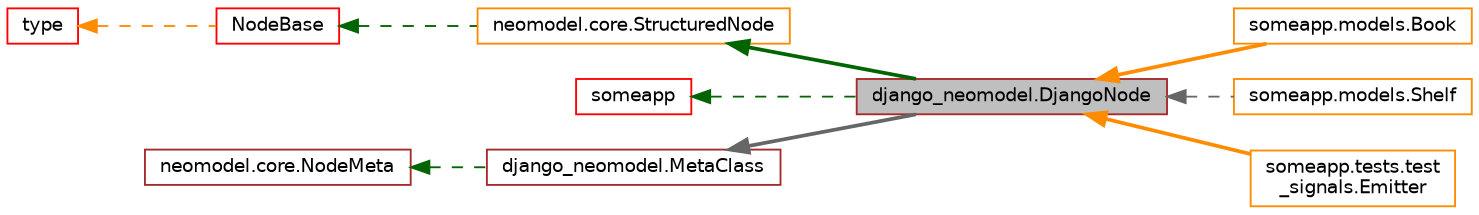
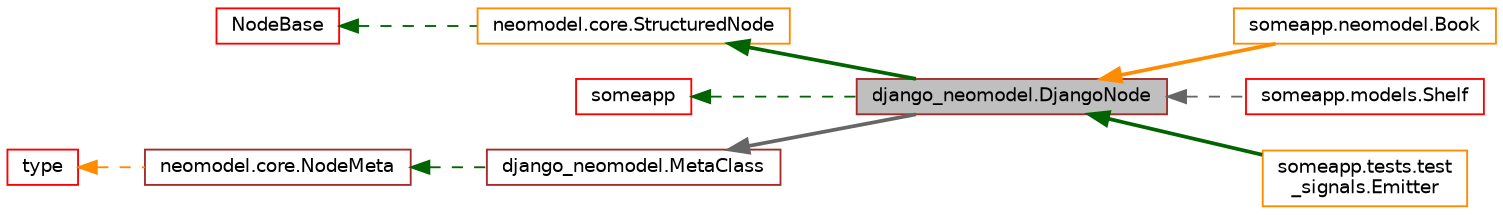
(157, 26) -> (121, 167)
(1353, 26) -> (1365, 26)
(1353, 97) -> (1365, 97)
(1178, 136) -> (1185, 137)
